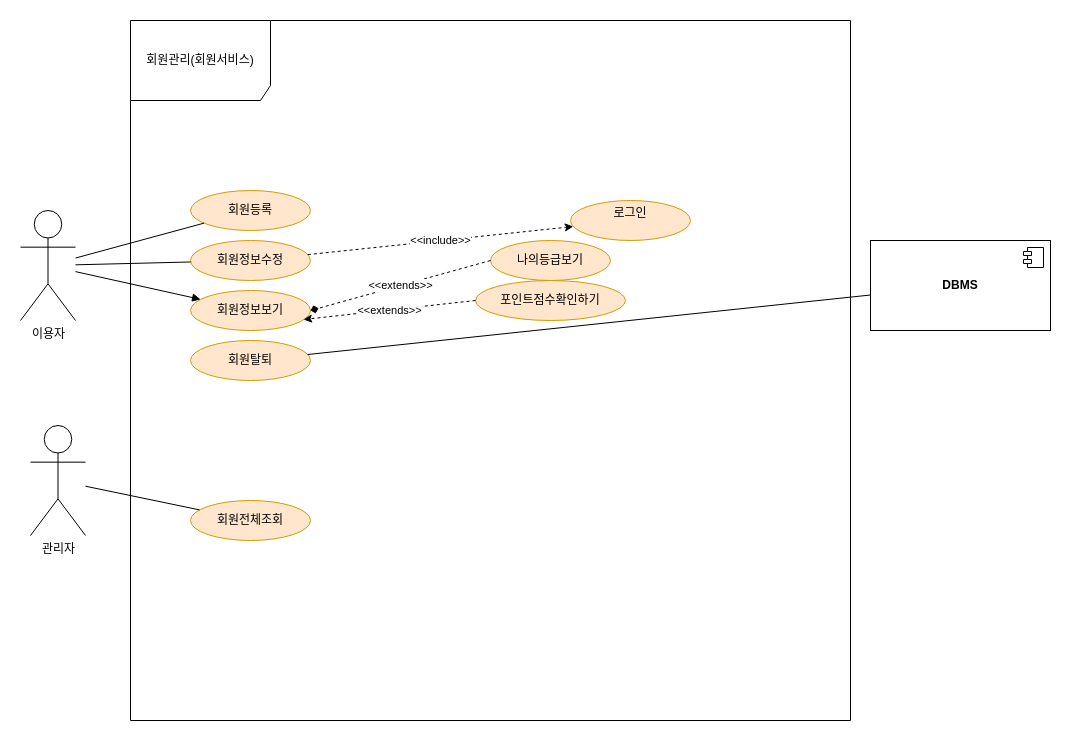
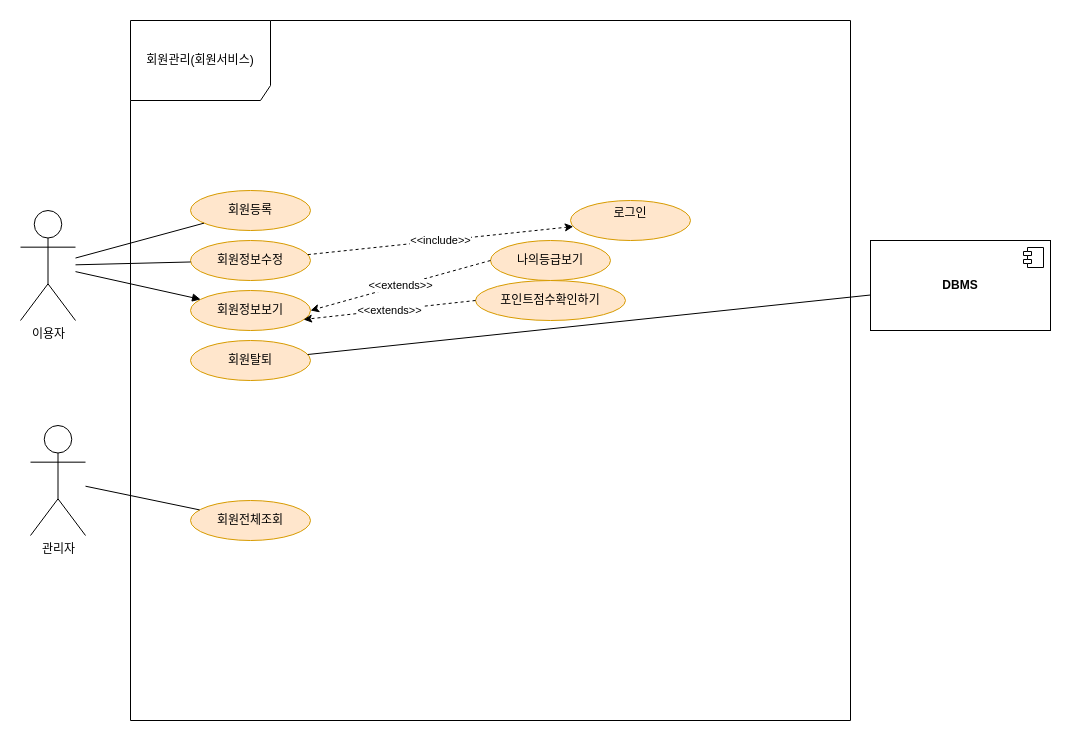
(319, 308) -> (319, 308)
